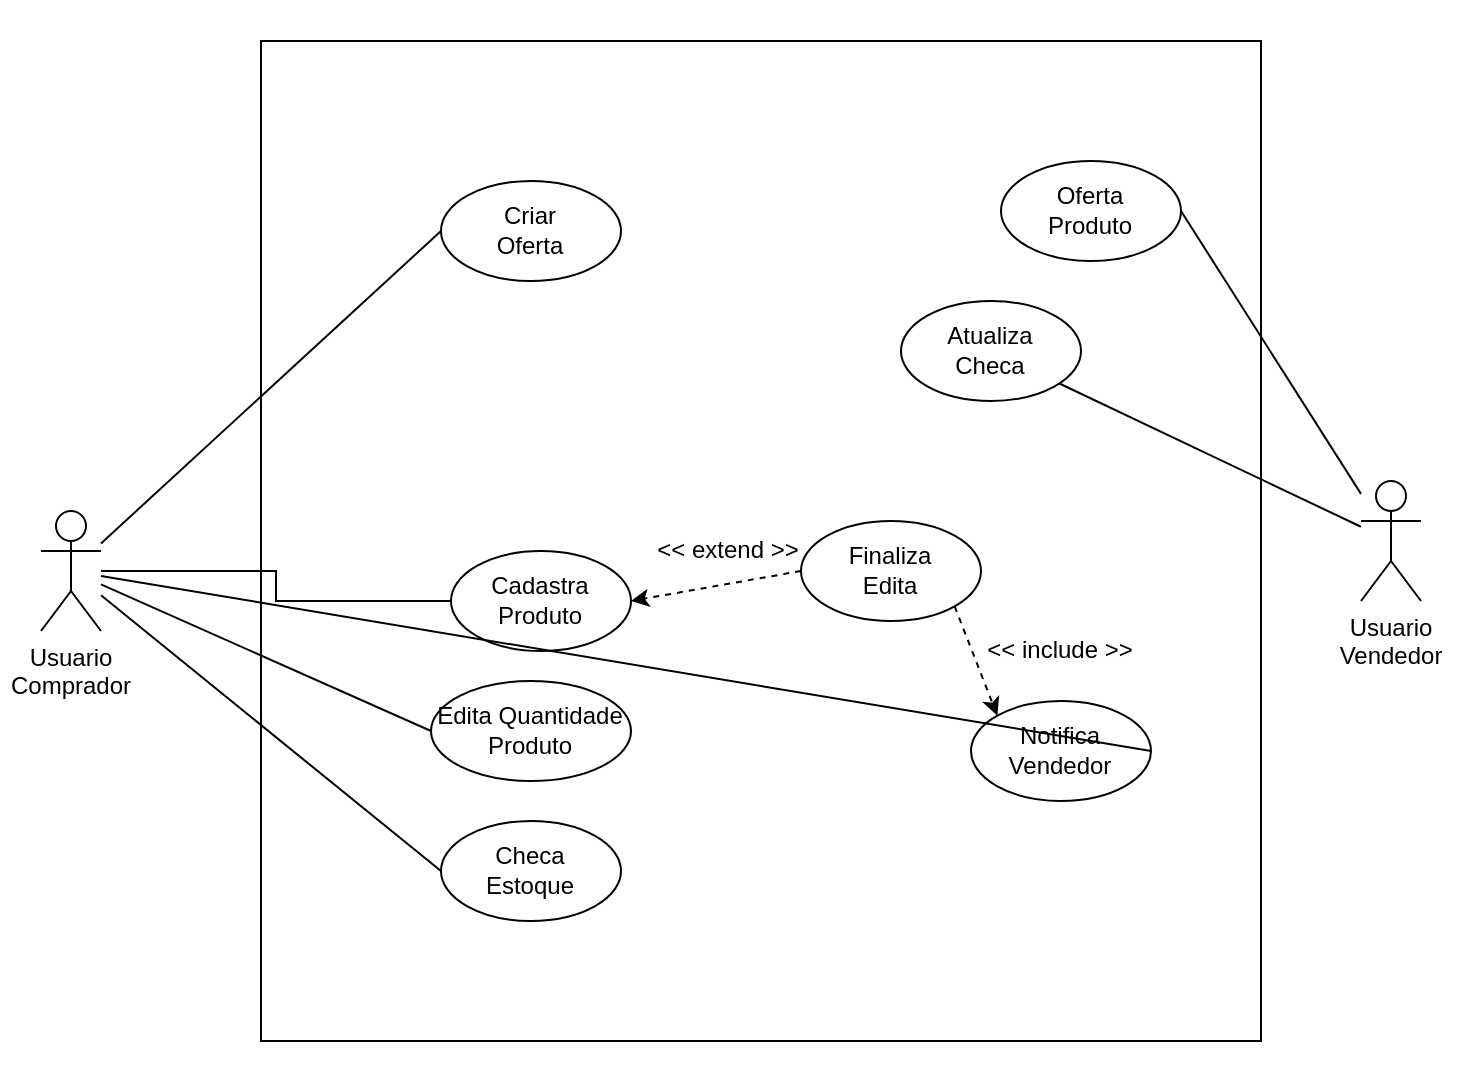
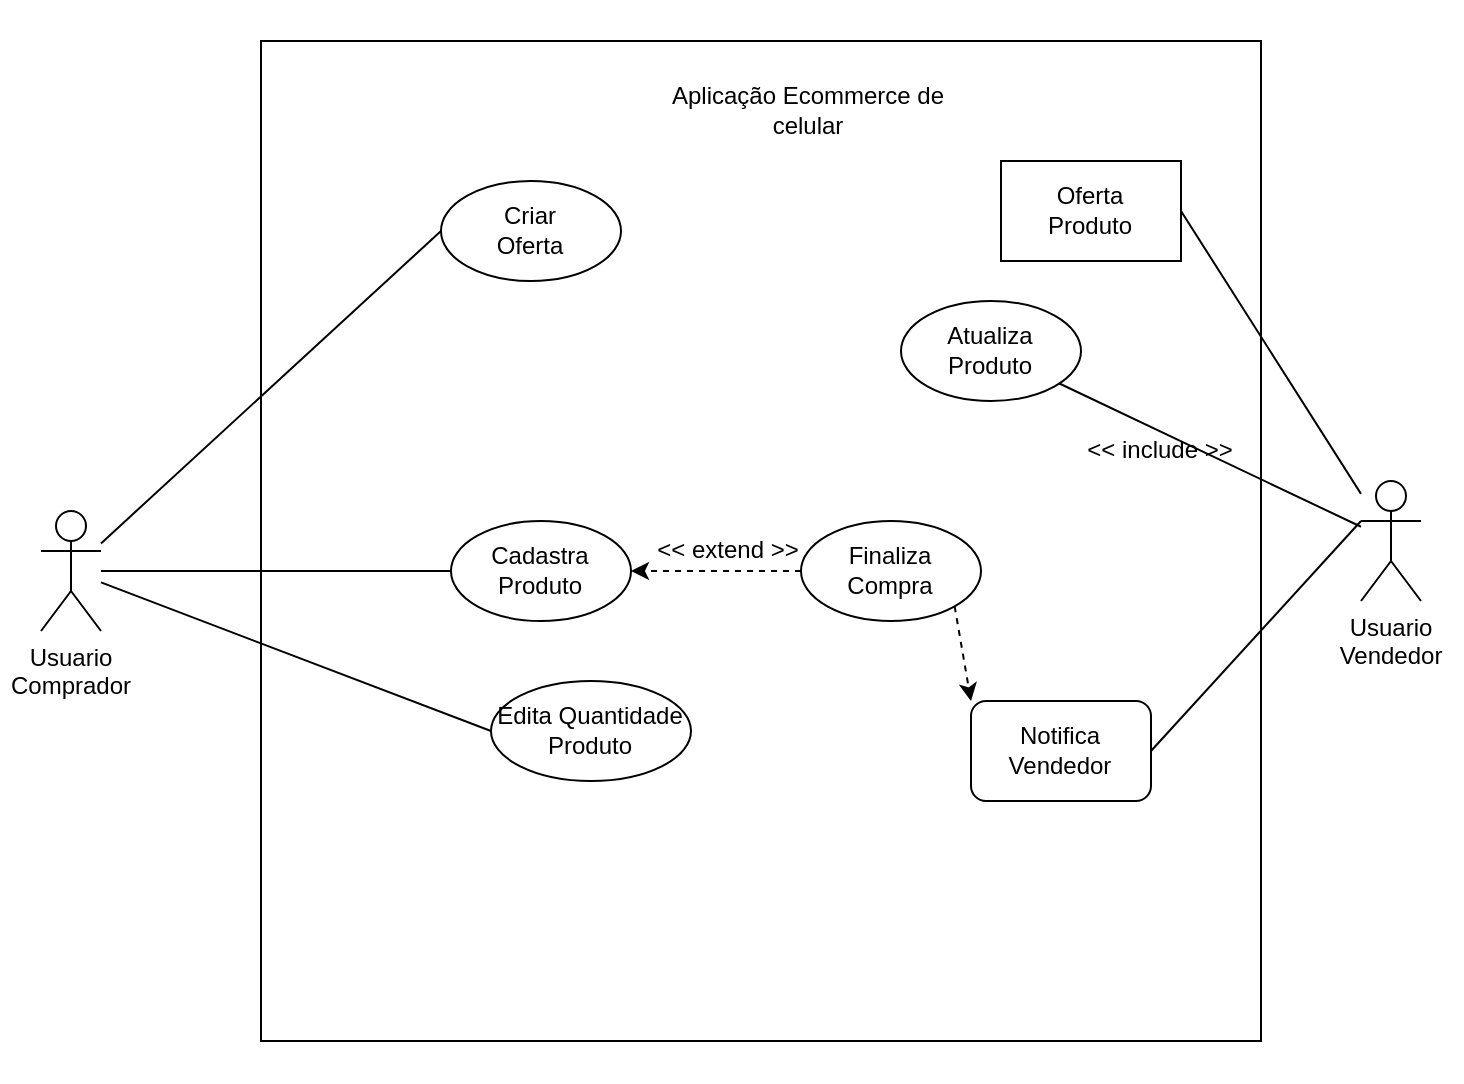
none -> (809, 111)
(1091, 211) -> (1091, 211)
(991, 351) -> (991, 351)
(891, 571) -> (891, 571)
(541, 601) -> (541, 571)
(1061, 651) -> (1161, 451)
(626, 664) -> (1253, 639)
(531, 731) -> (591, 731)
(271, 733) -> none
(1061, 751) -> (1061, 751)
(531, 871) -> none
